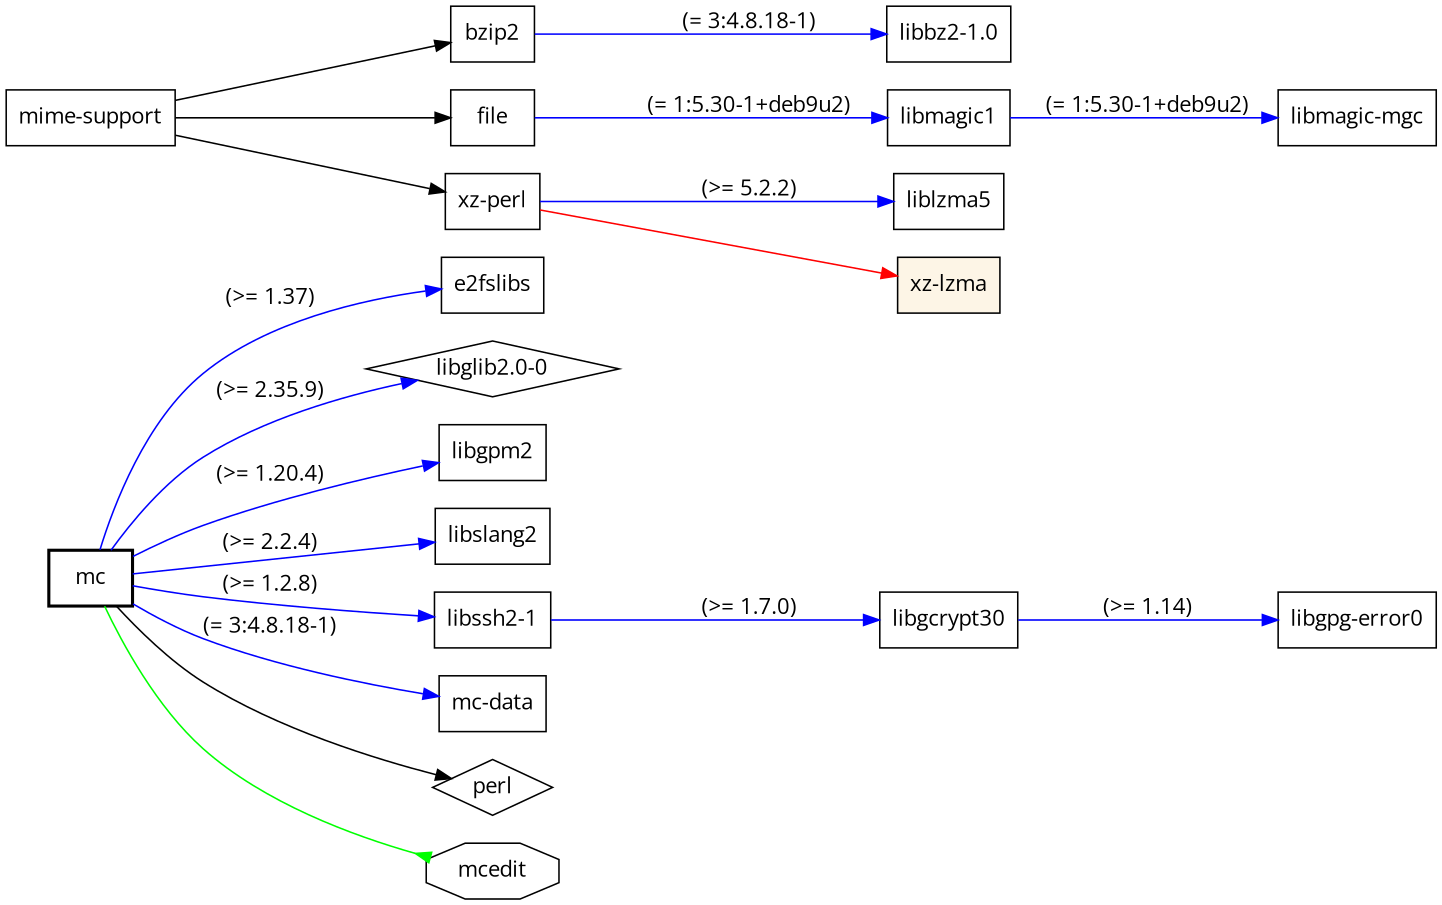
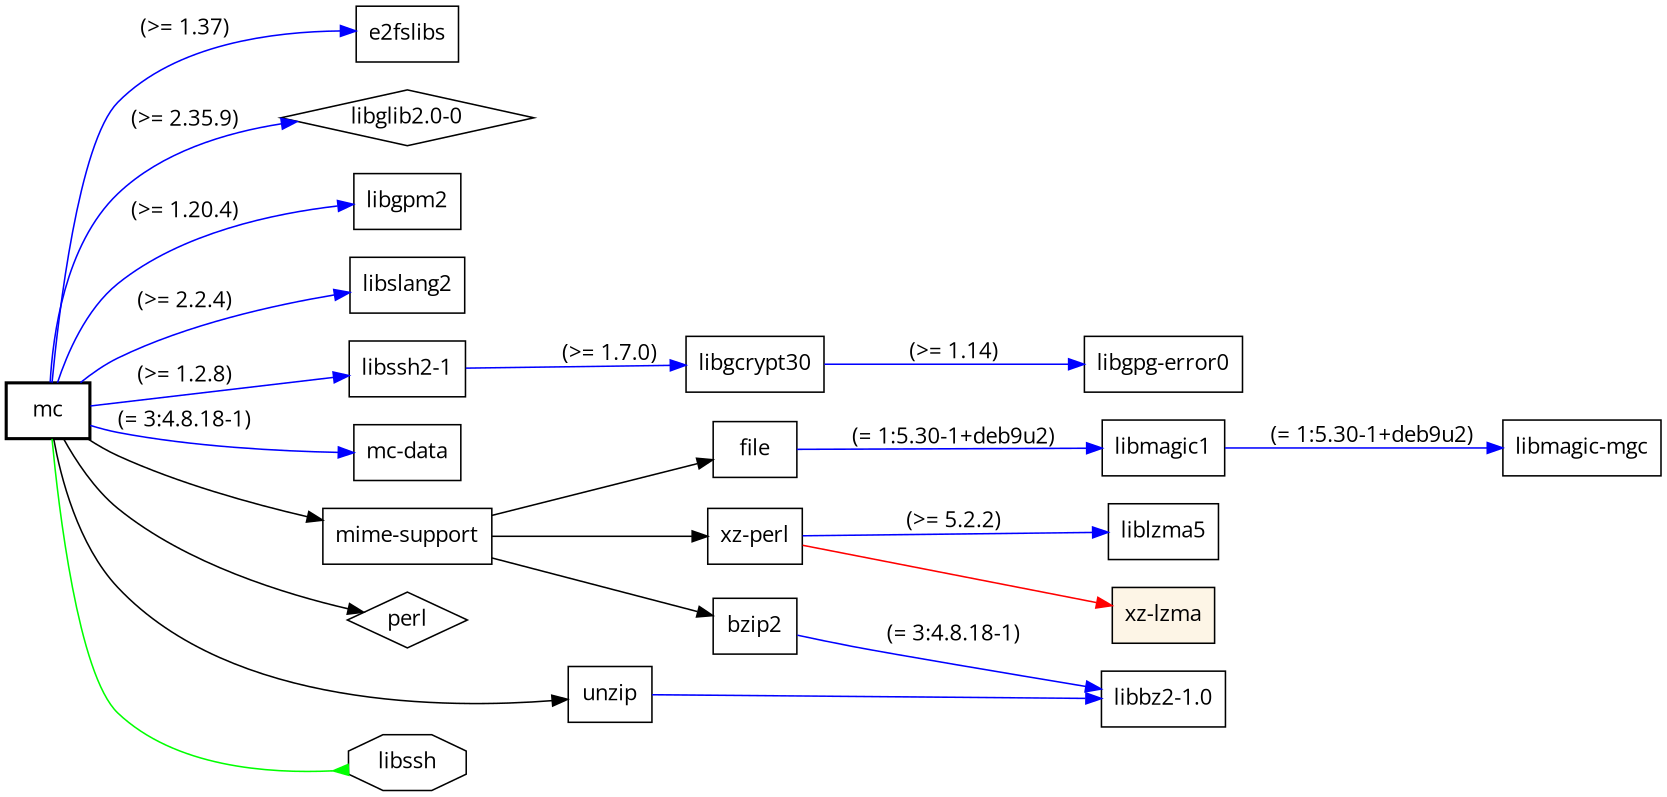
none -> (195, 485)
none -> (610, 694)
(493, 871) -> (407, 763)
